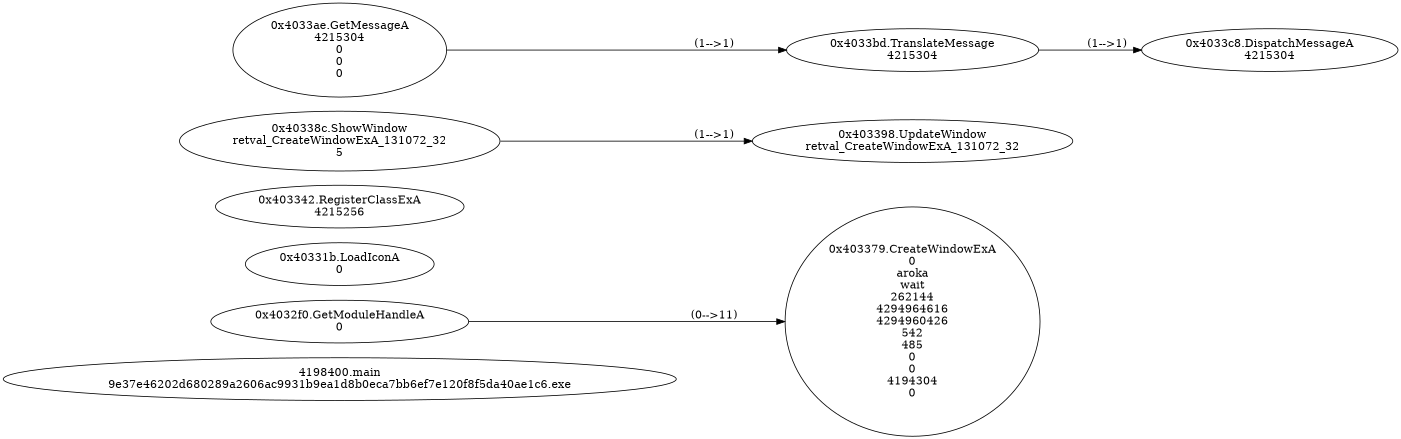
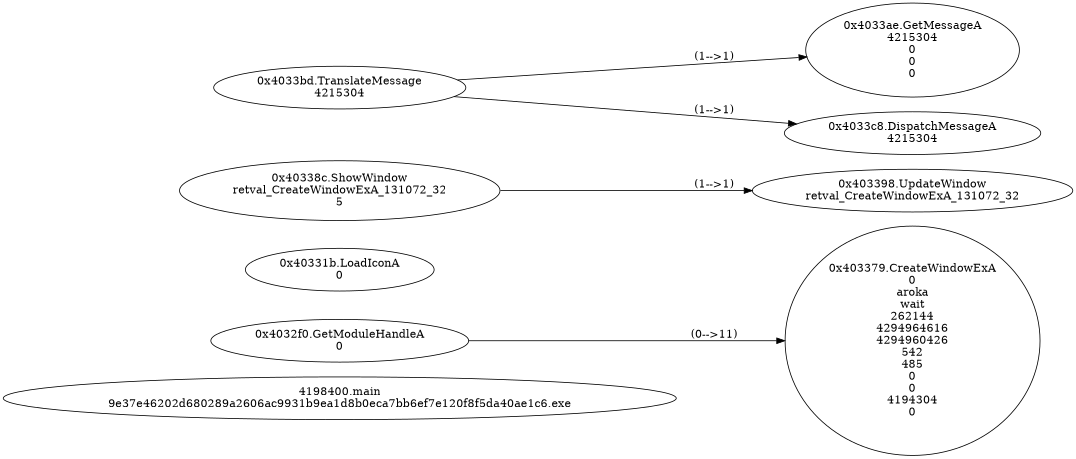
(613, 50) -> (628, 69)
(340, 207) -> none
